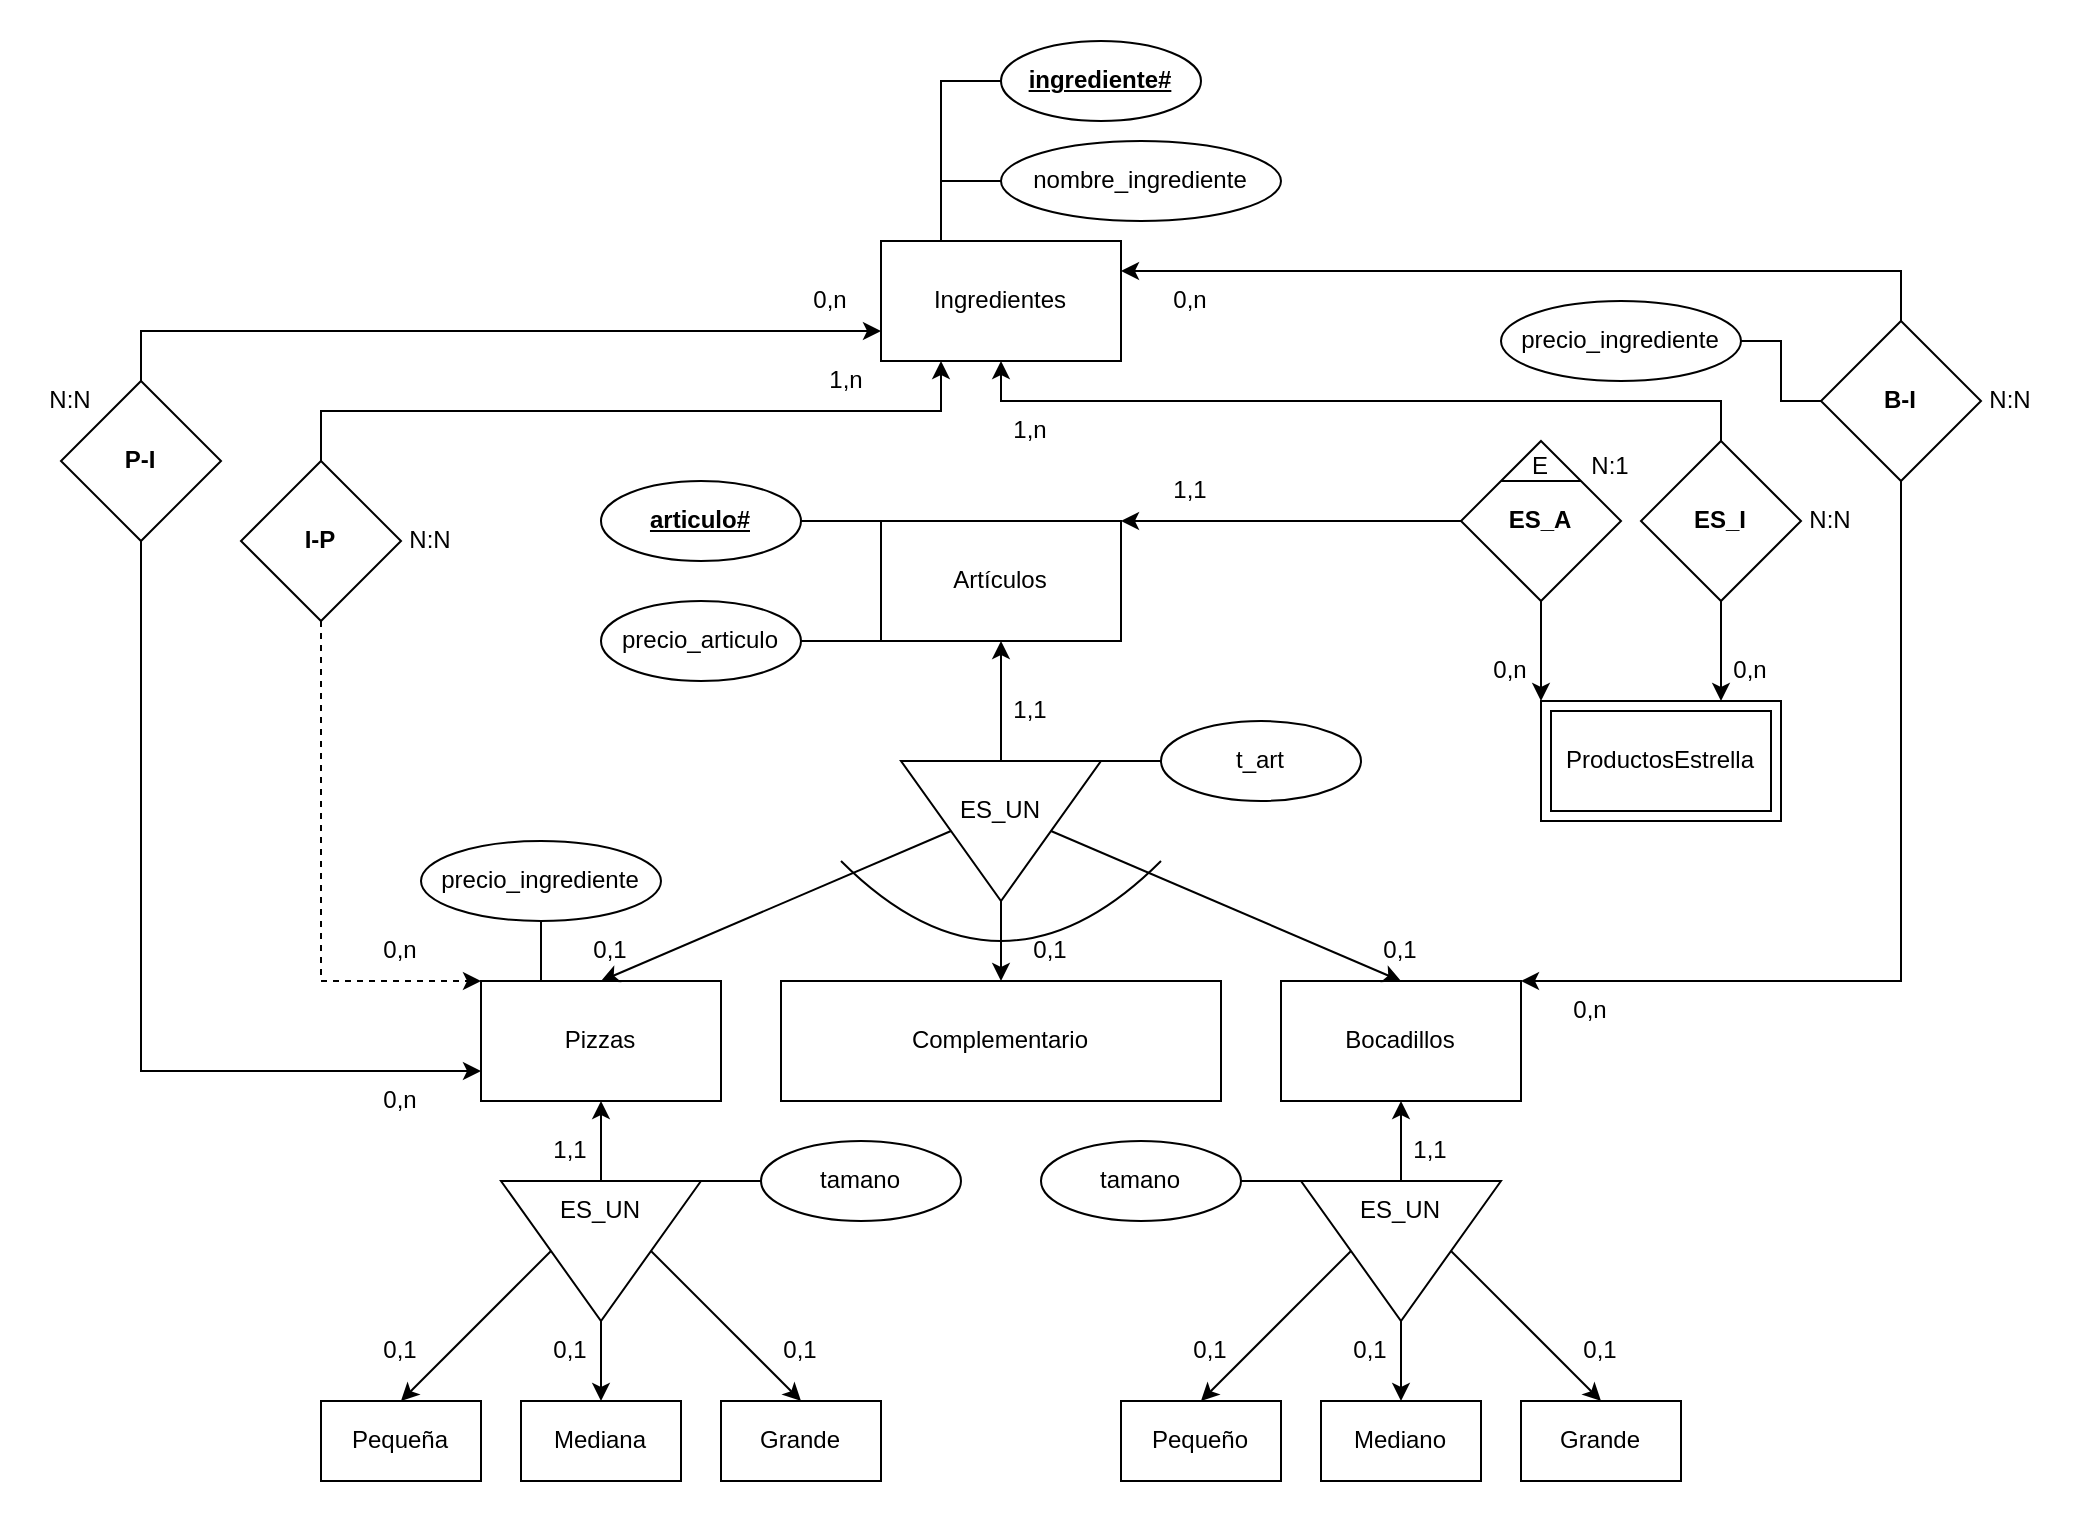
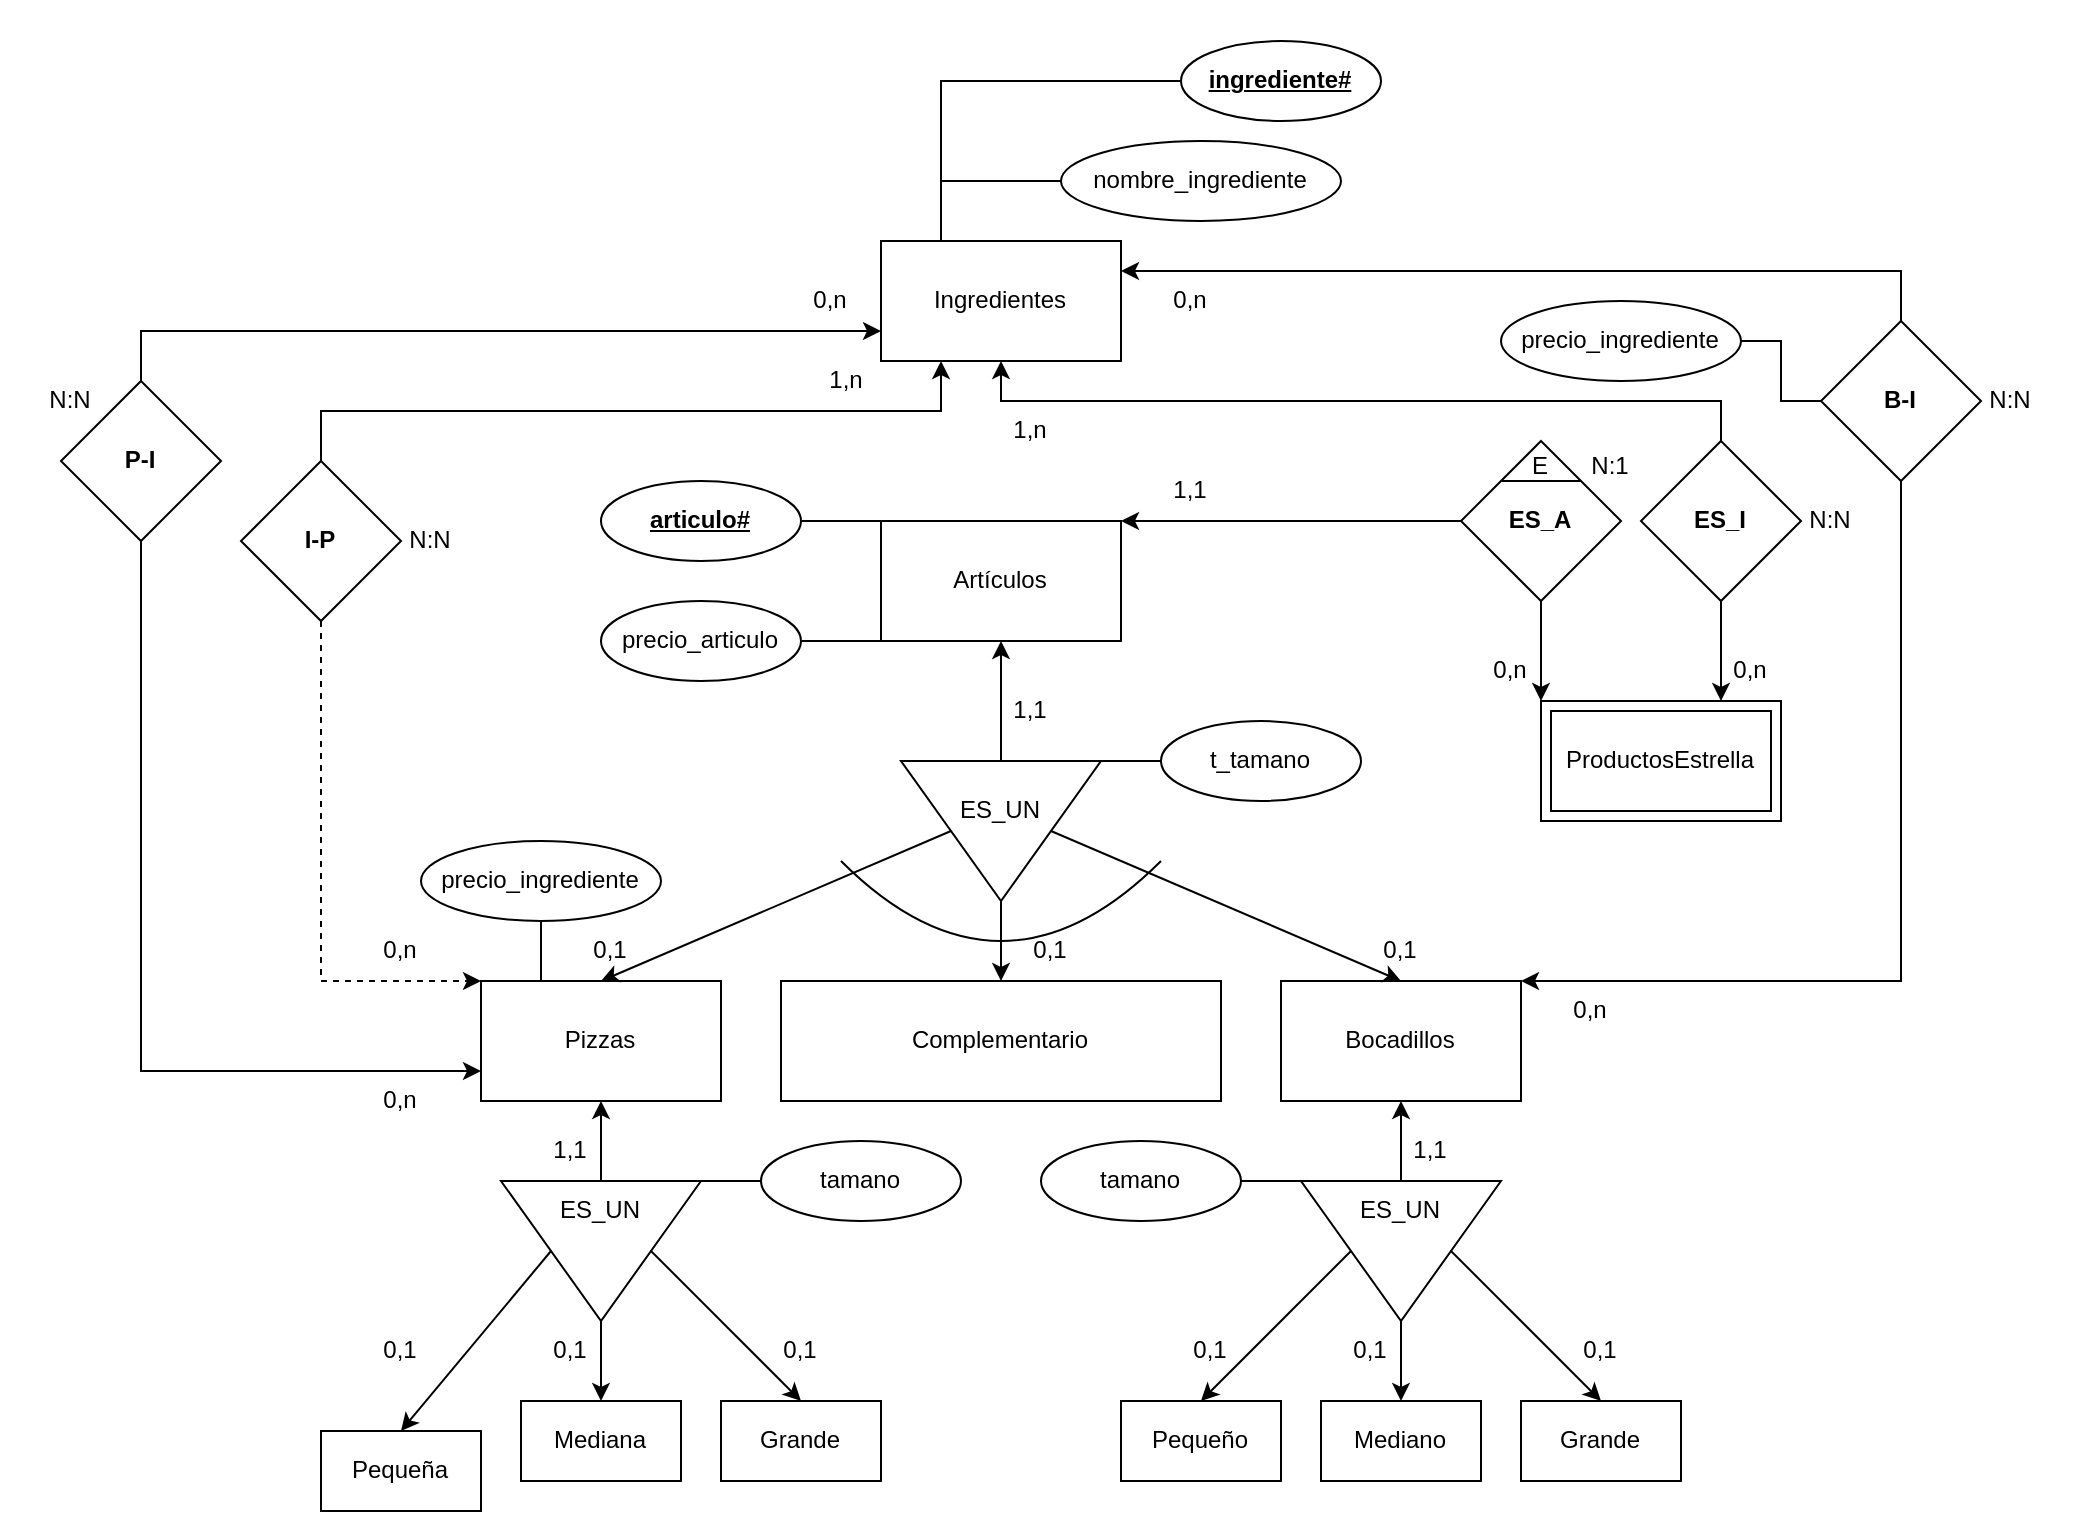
(1101, 81) -> (1281, 81)
(1141, 181) -> (1201, 181)
(1261, 761) -> (1261, 761)
(401, 1441) -> (401, 1471)
